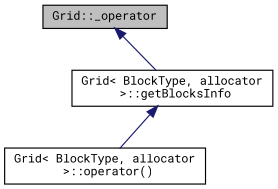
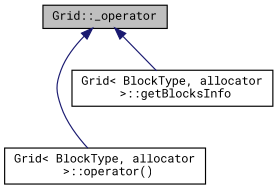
(135, 132) -> (57, 93)
